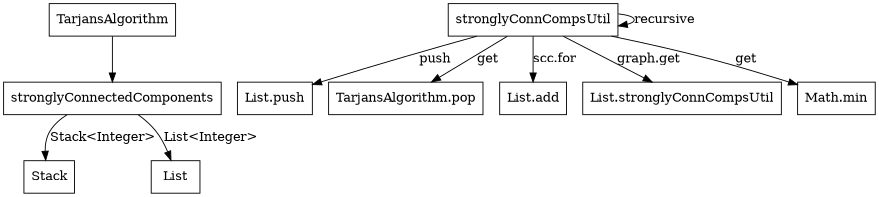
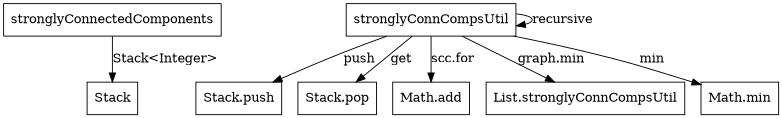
(112, 20) -> none
(649, 59) -> (551, 59)
(746, 59) -> (652, 59)
(275, 98) -> (239, 98)
(406, 98) -> (337, 98)
(533, 98) -> (431, 98)
(176, 177) -> none
